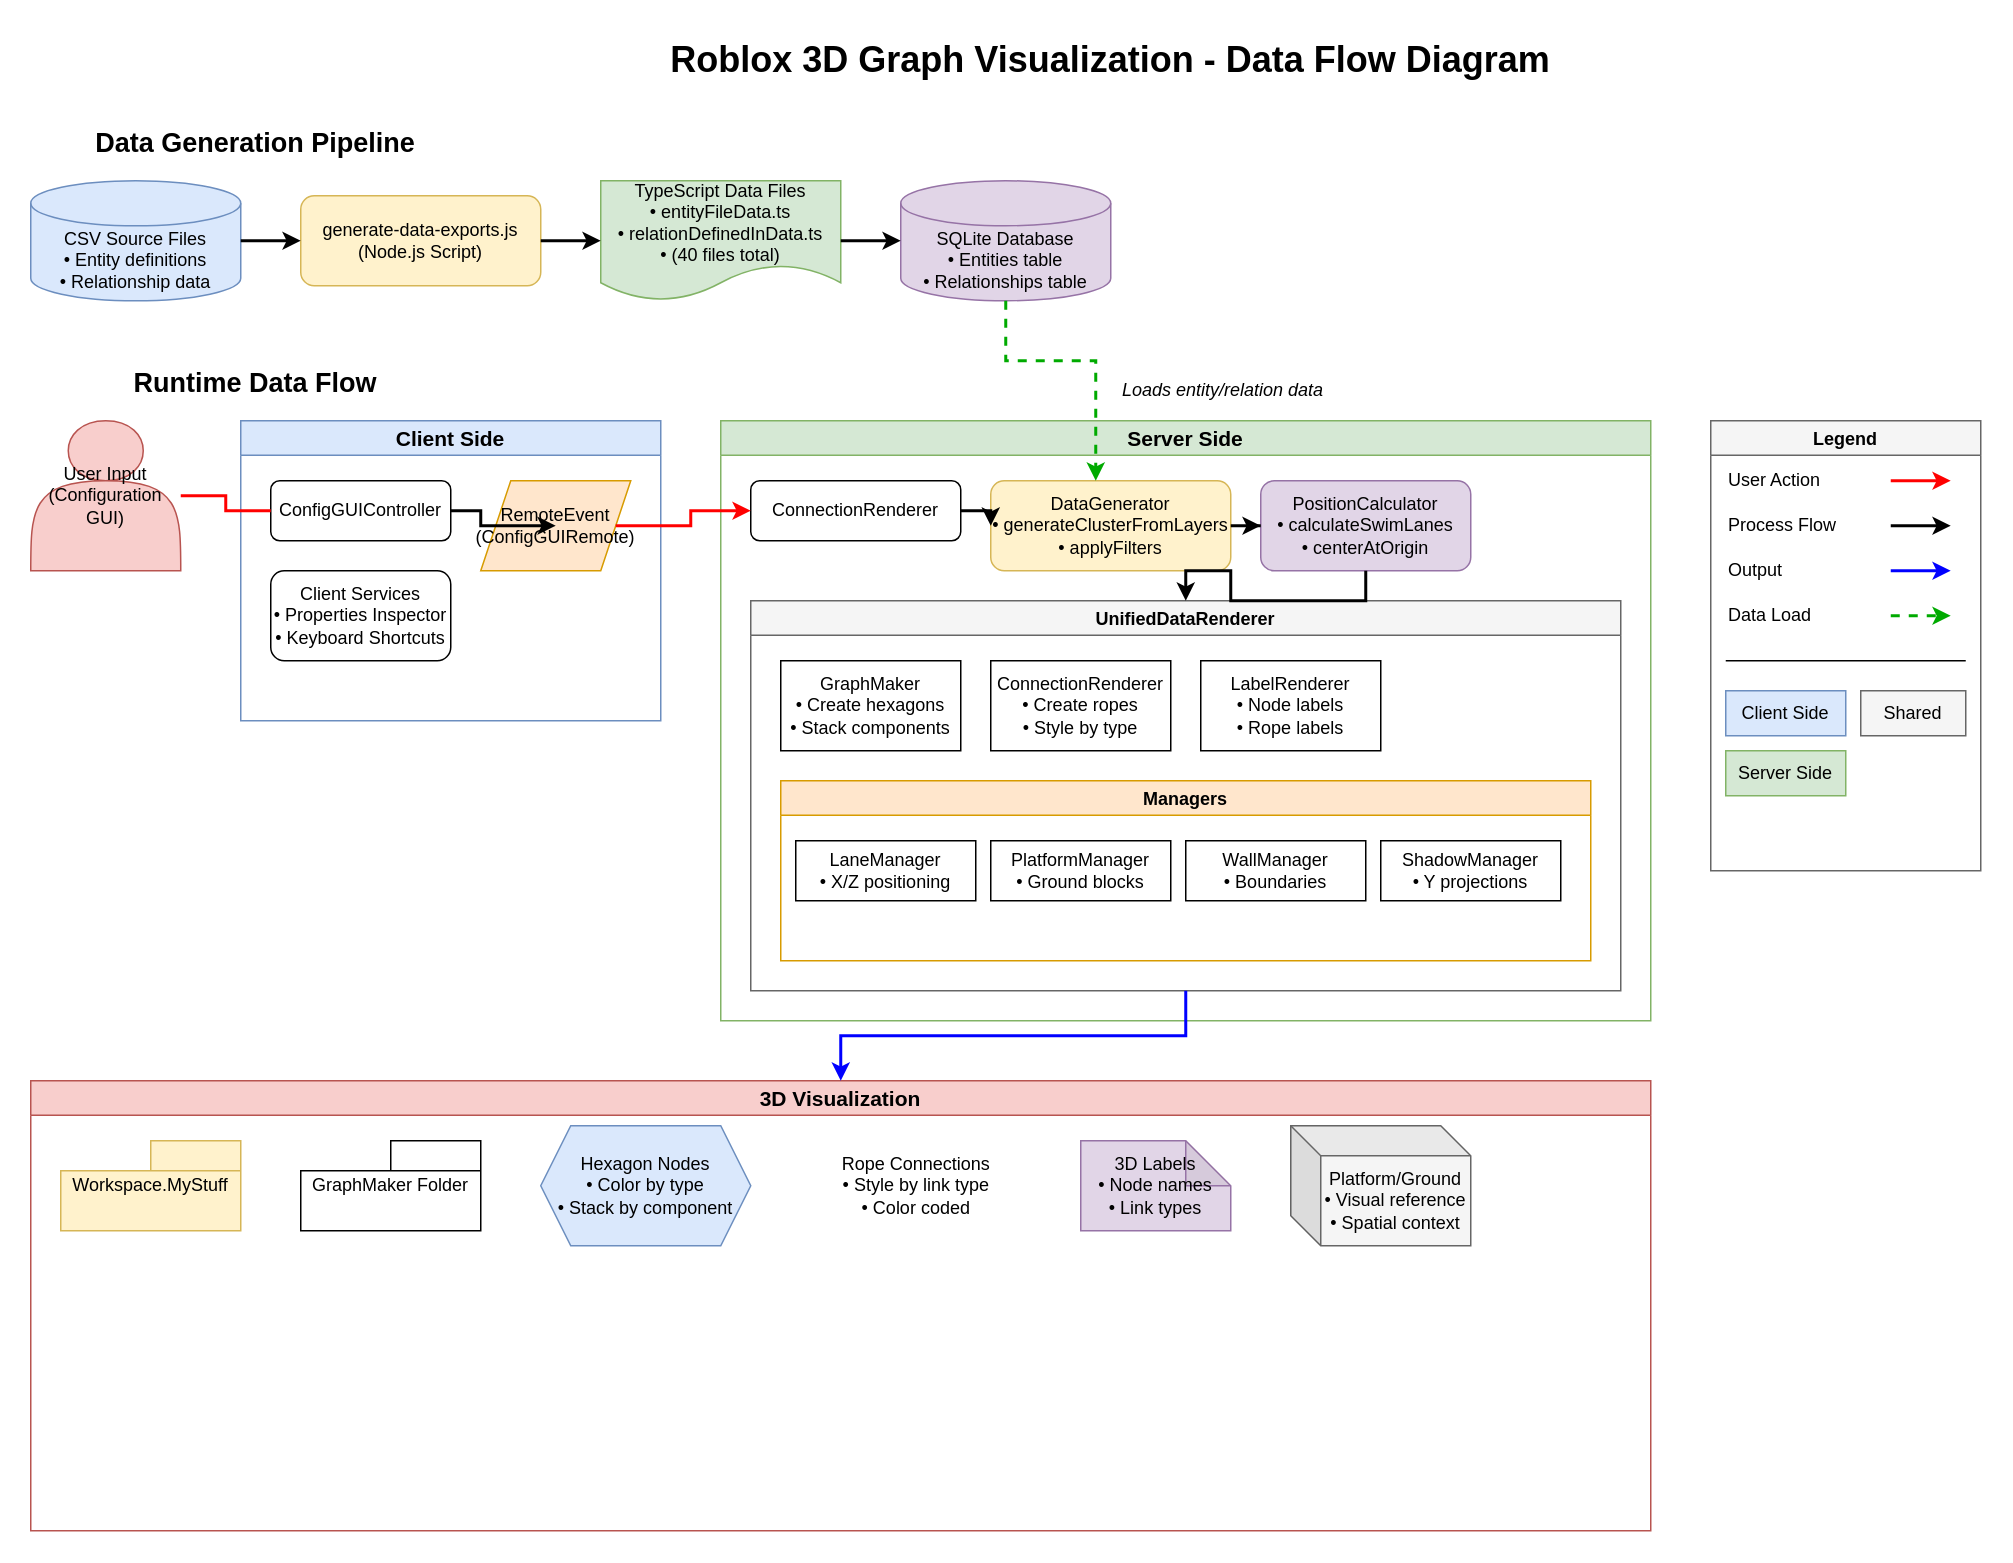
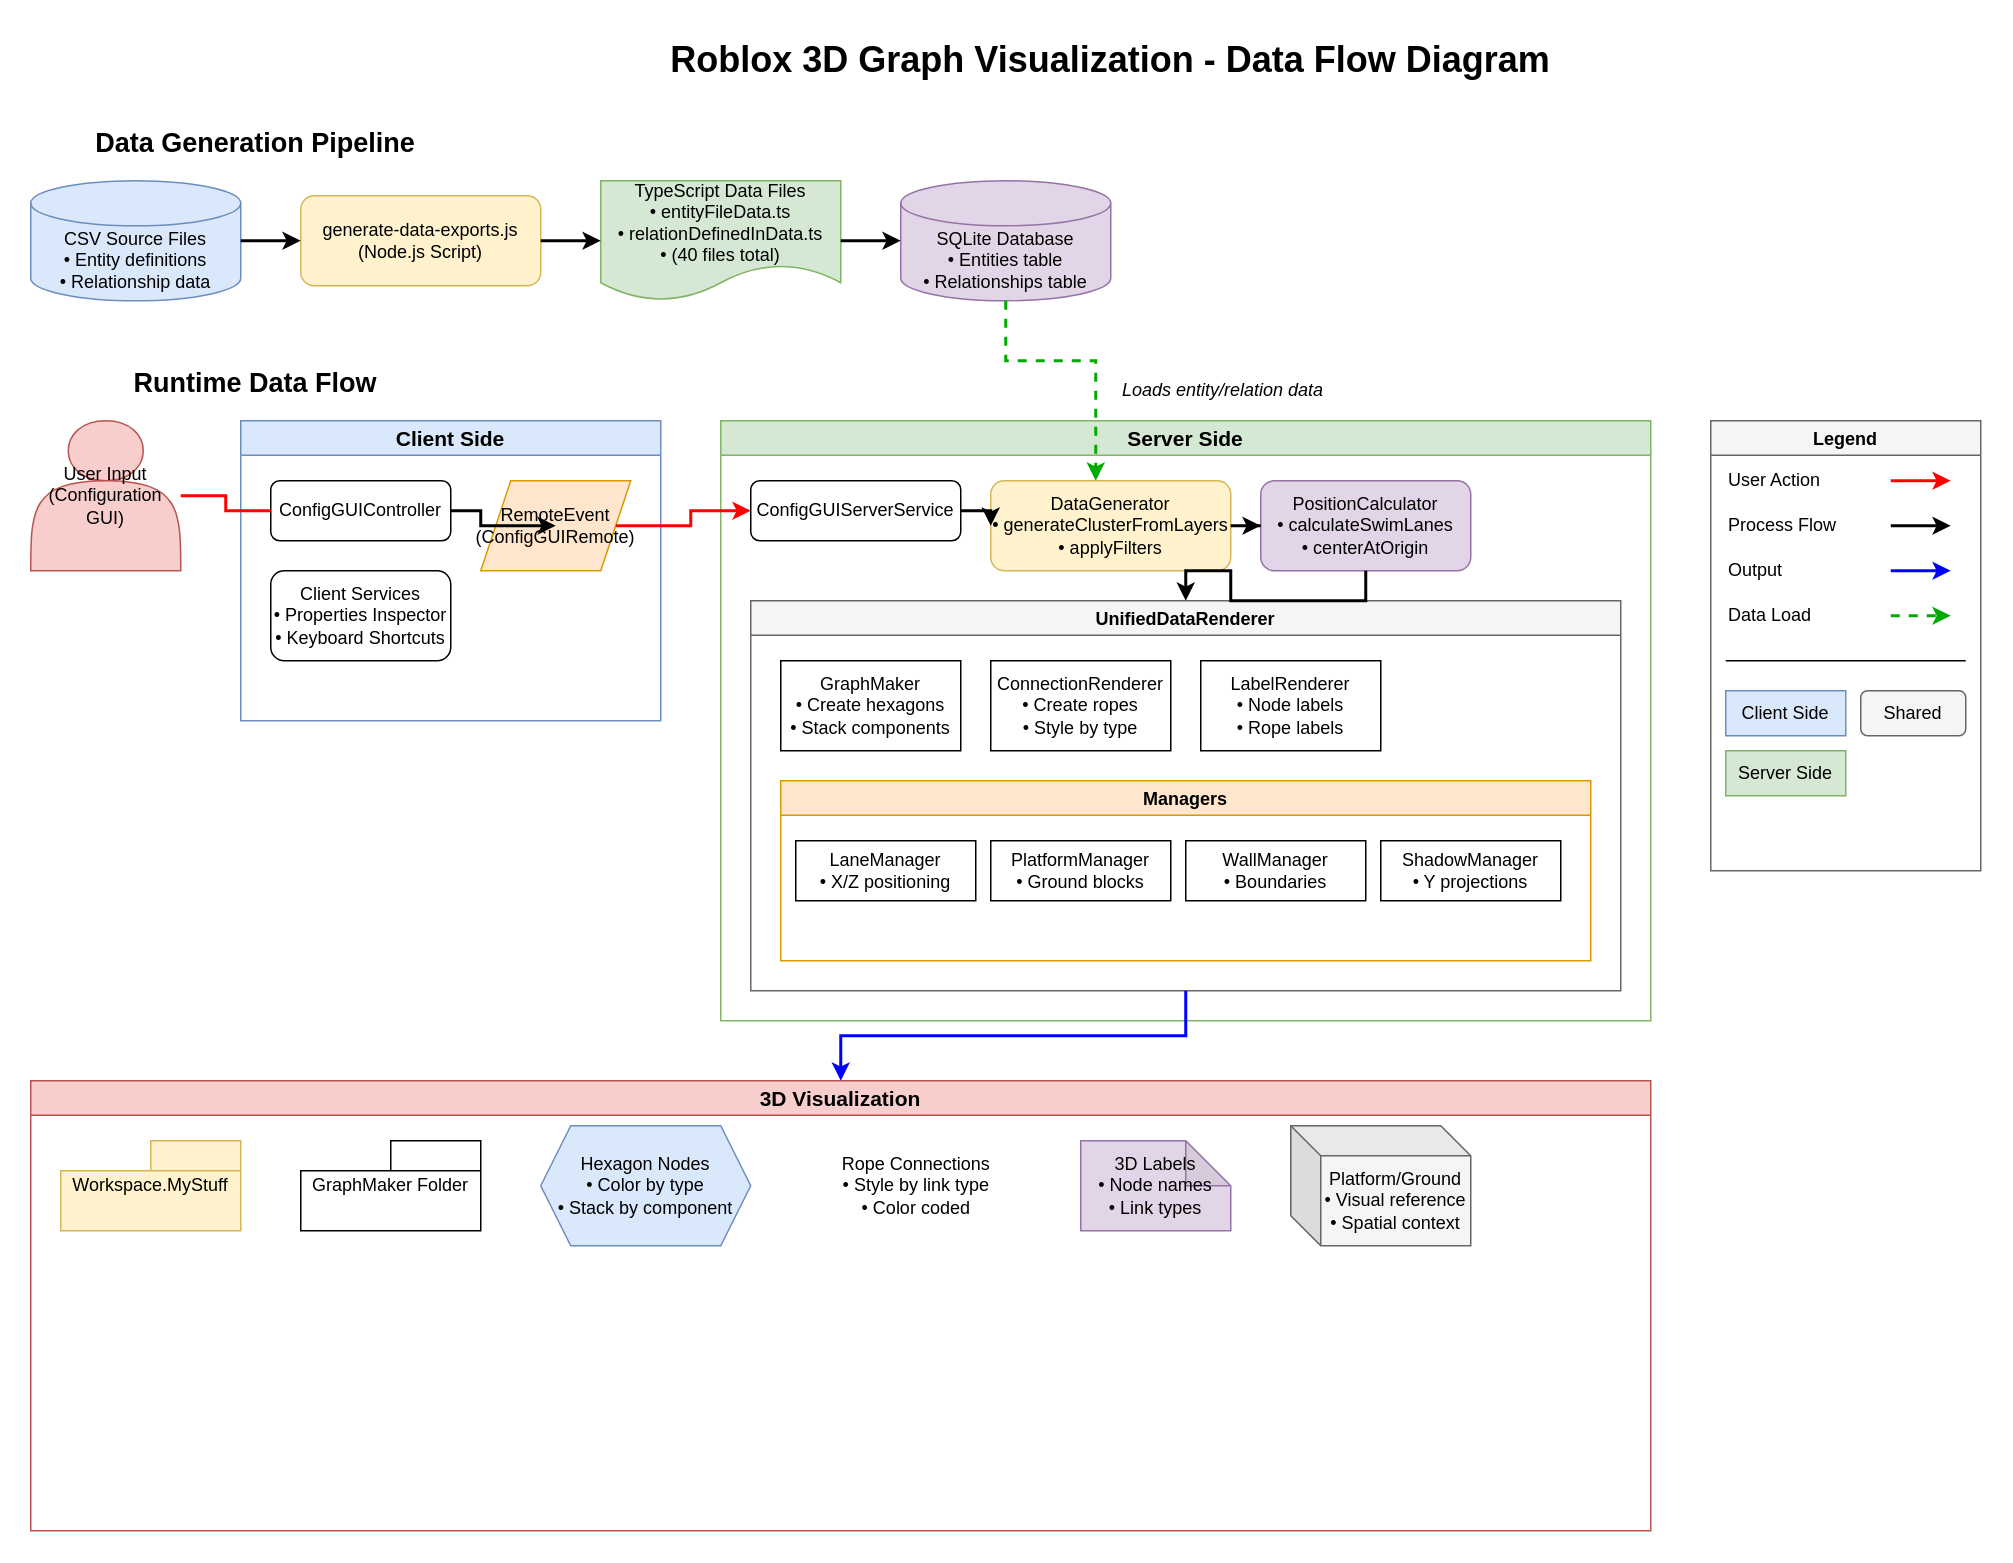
(856, 511) -> (856, 511)
(1913, 713) -> (1913, 713)
